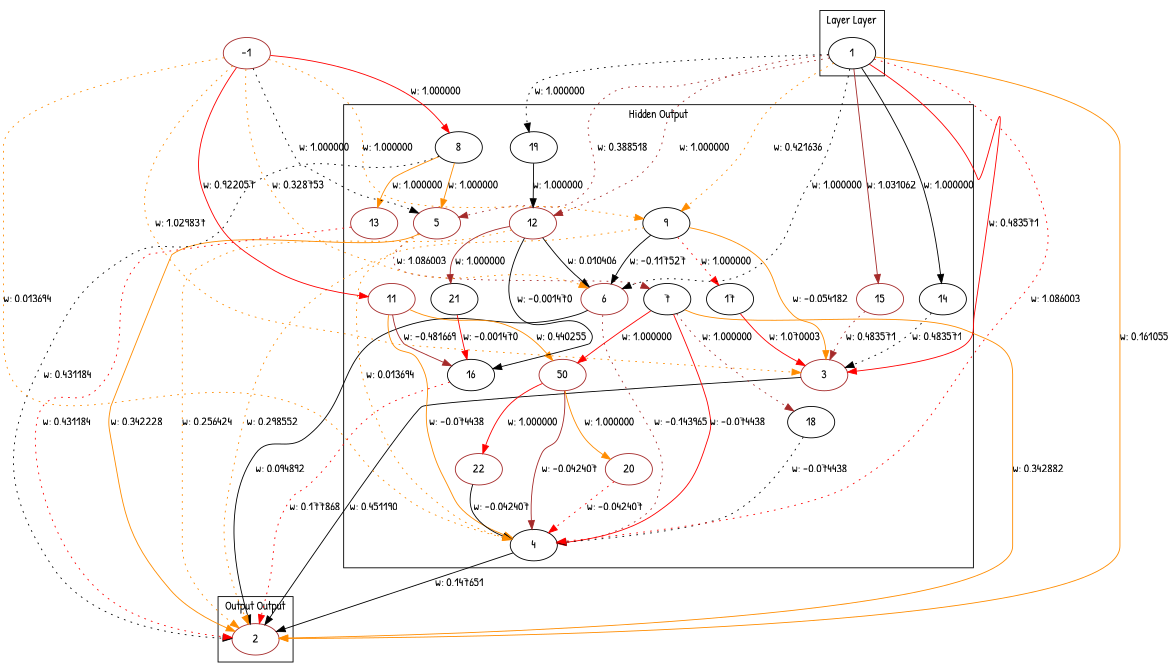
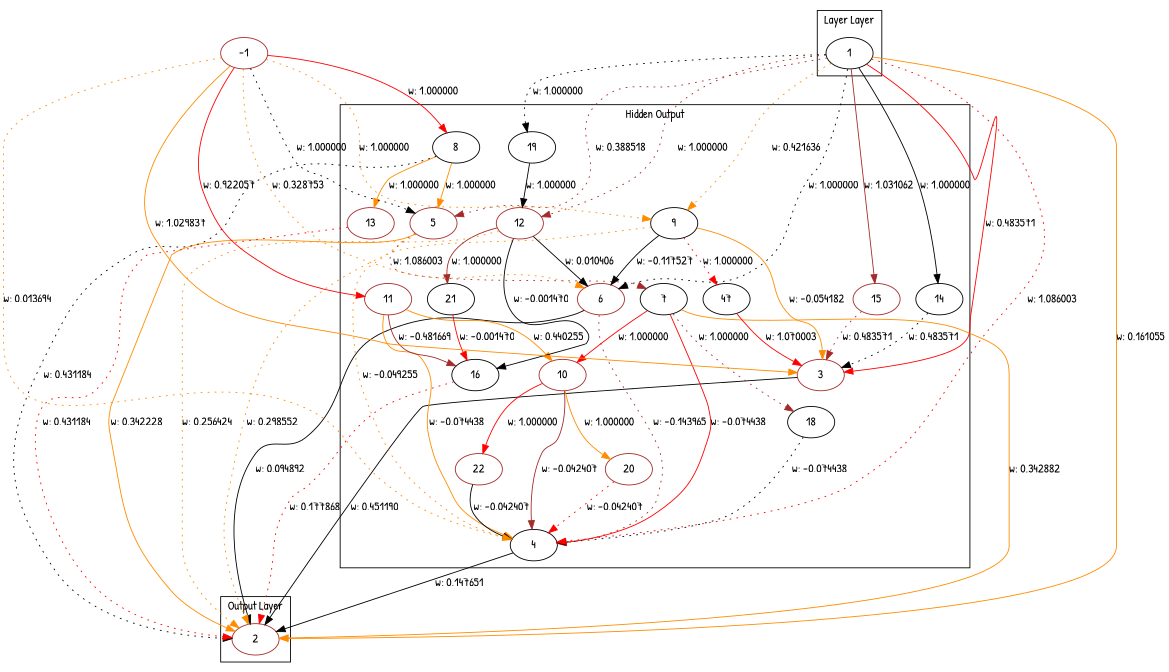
(730, 299) -> (727, 299)
(335, 332) -> (334, 333)
(390, 375) -> (391, 375)
(563, 375) -> (563, 375)
(256, 607) -> (256, 607)
